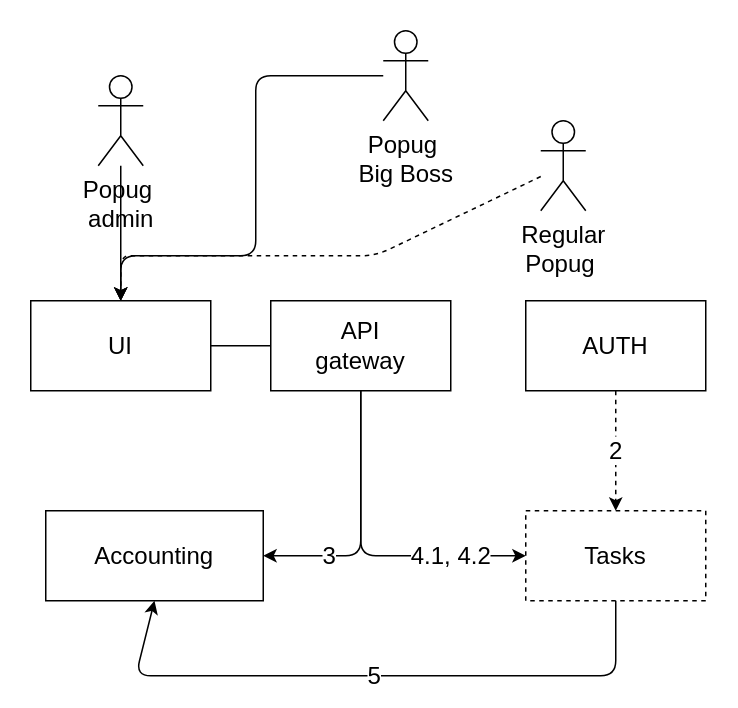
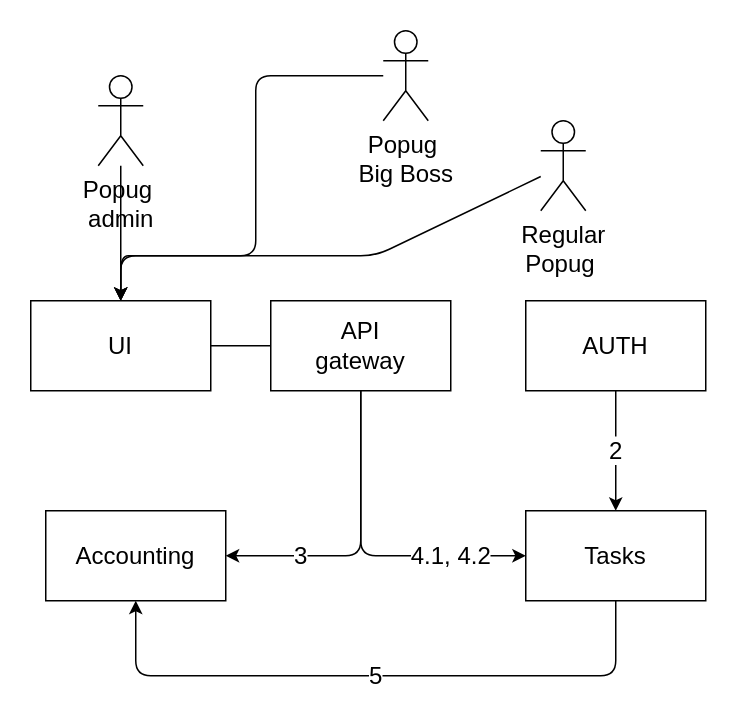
(404, 242) -> (404, 242)
(616, 415) -> (616, 415)
(155, 556) -> (136, 556)
(616, 556) -> (616, 556)
